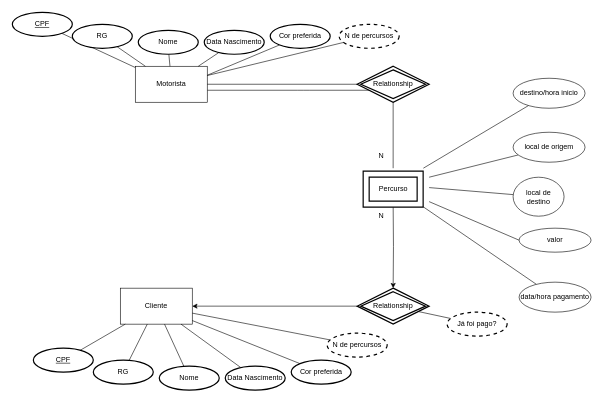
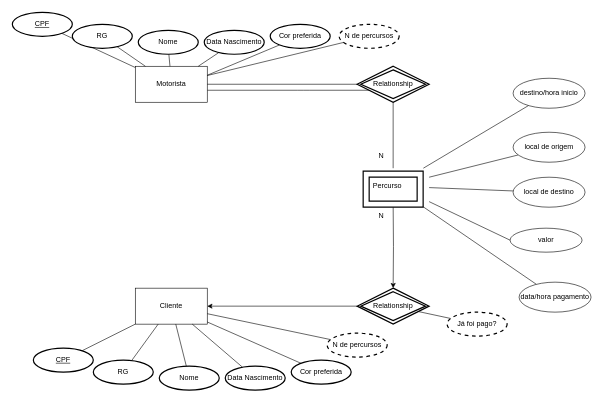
(393, 189) -> (387, 186)
(539, 197) -> (549, 192)
(555, 240) -> (546, 240)
(156, 306) -> (171, 306)
